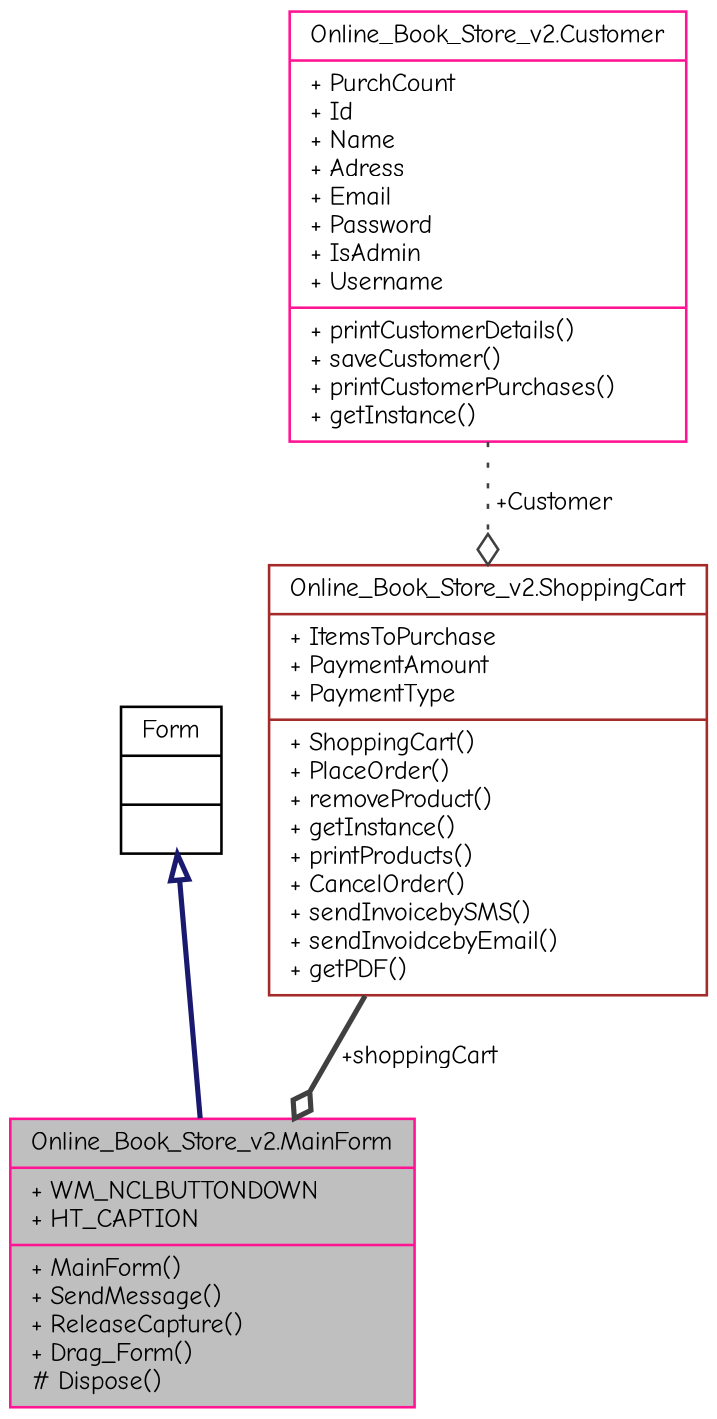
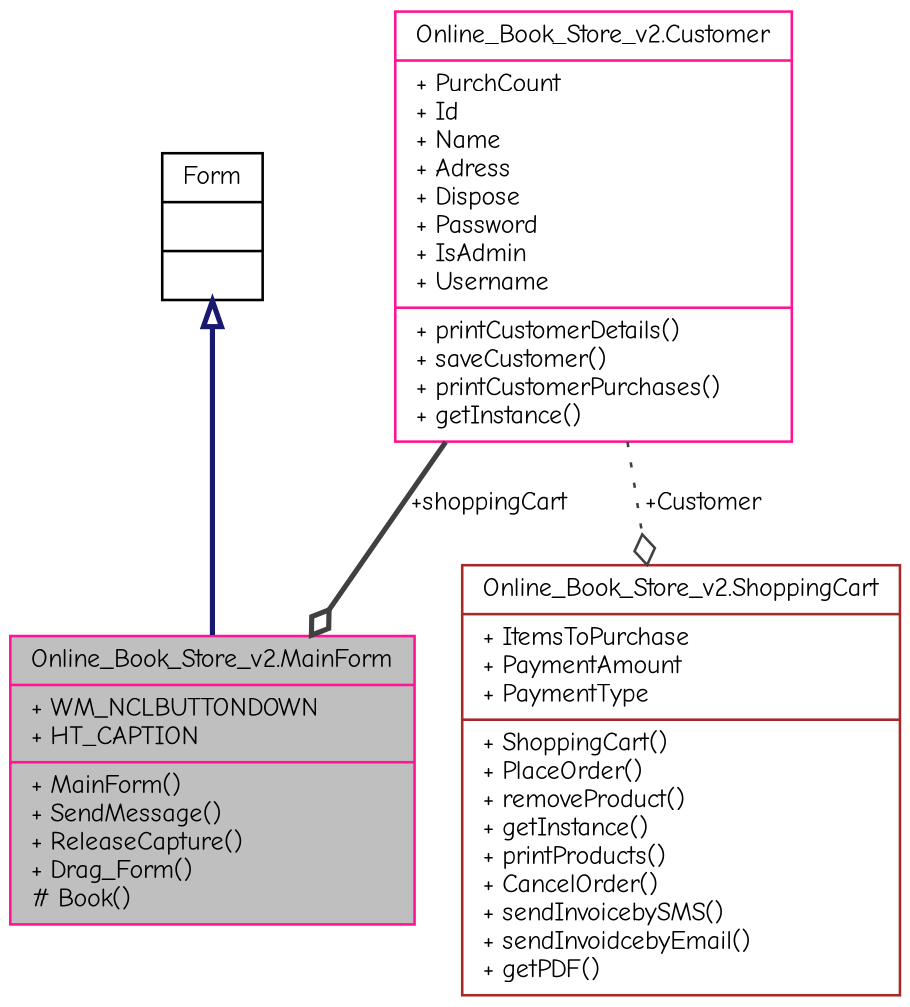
(351, 197) -> (469, 197)
(338, 1043) -> (387, 526)
(98, 1381) -> (82, 899)
